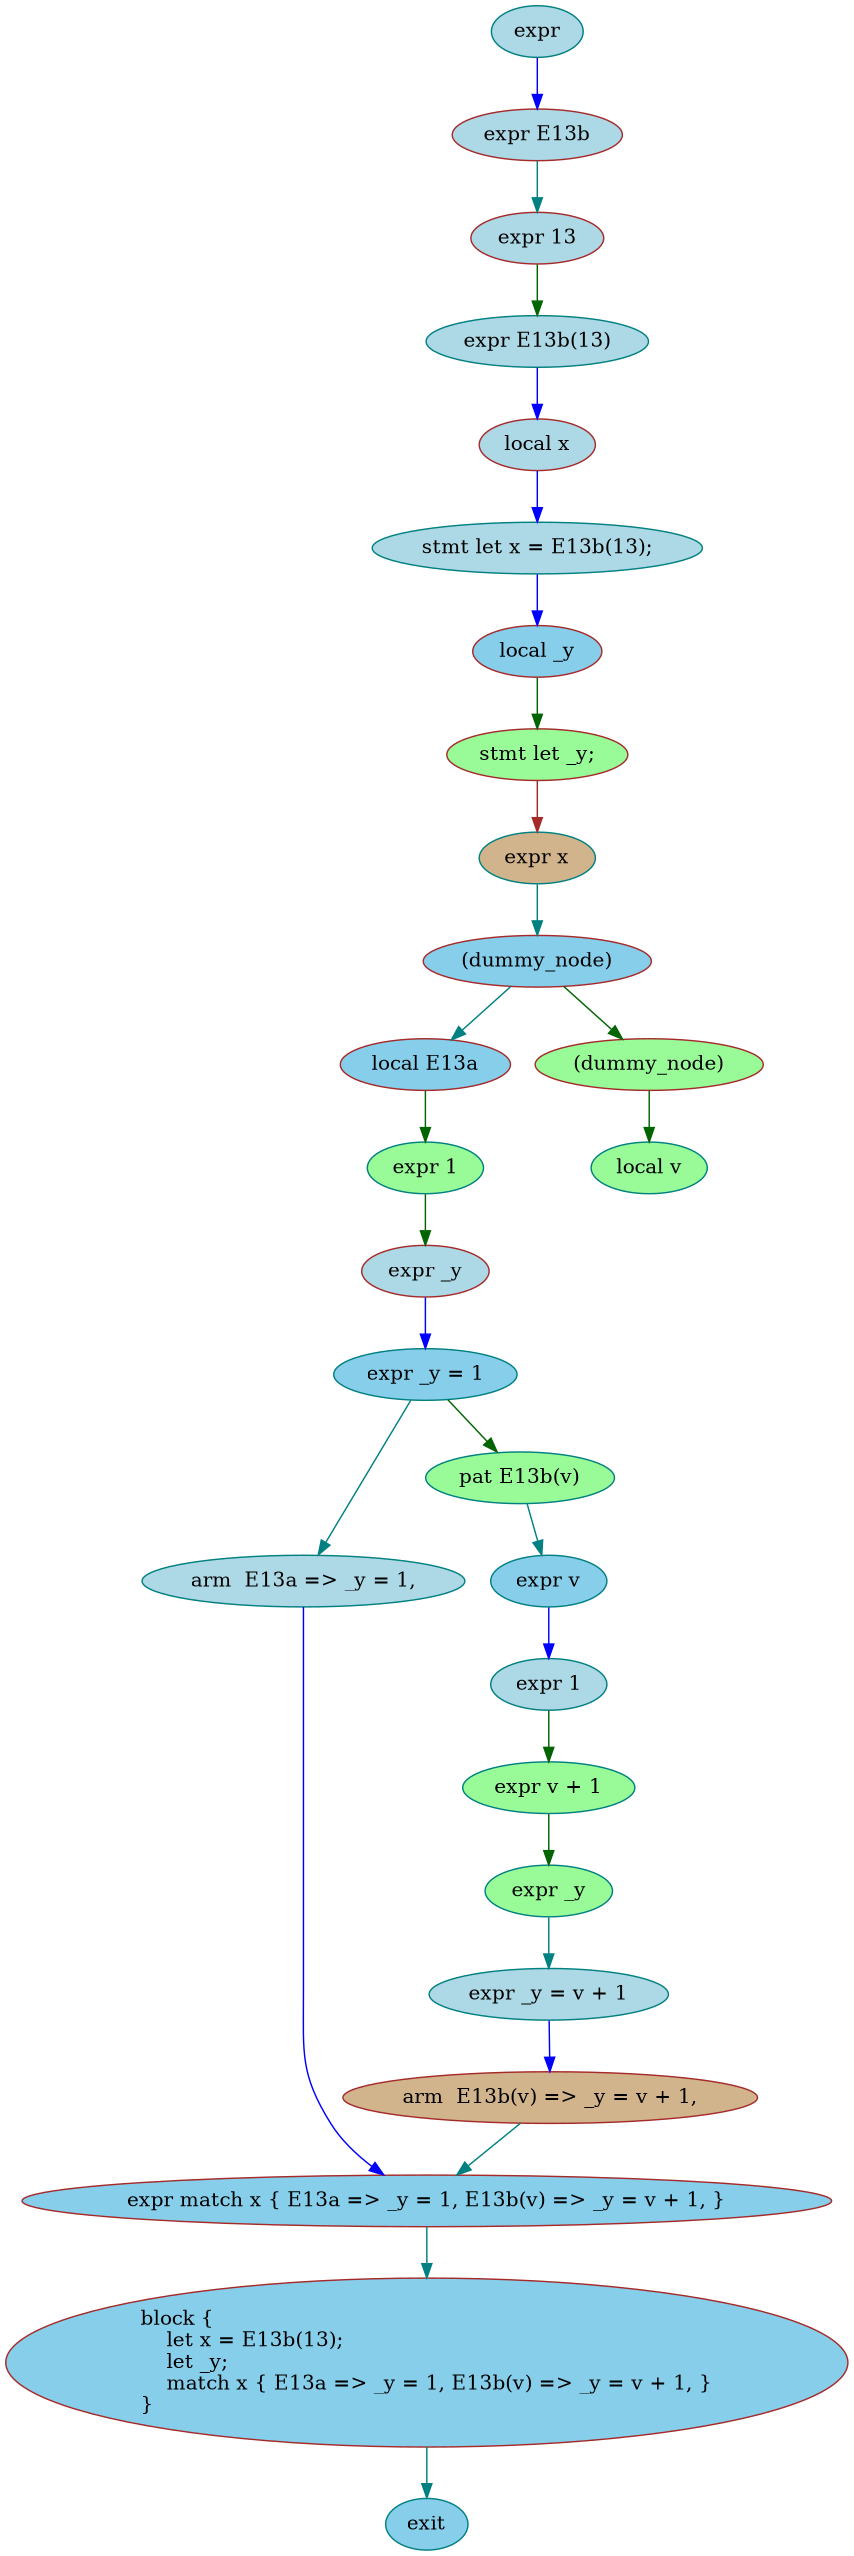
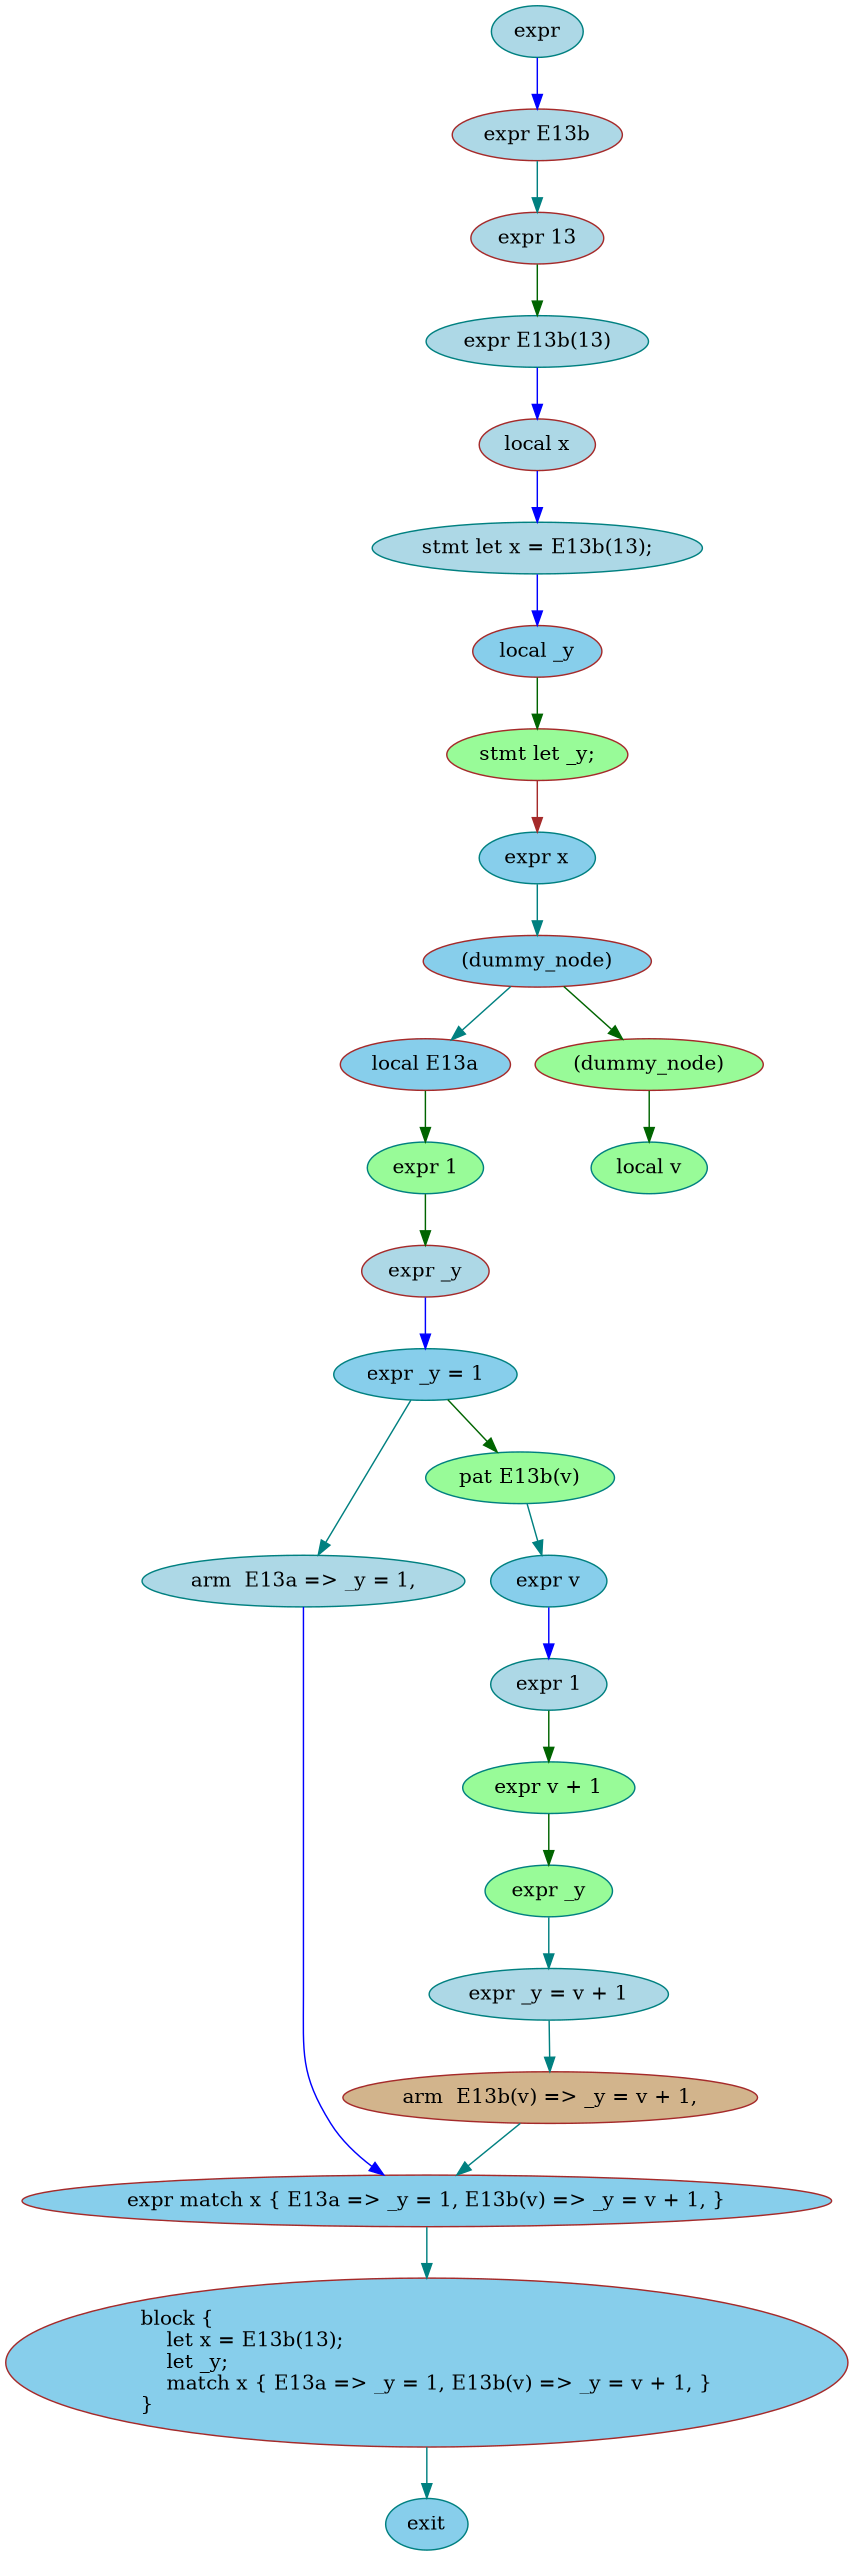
(537, 858) -> (537, 858)
(549, 2039) -> (549, 2039)
